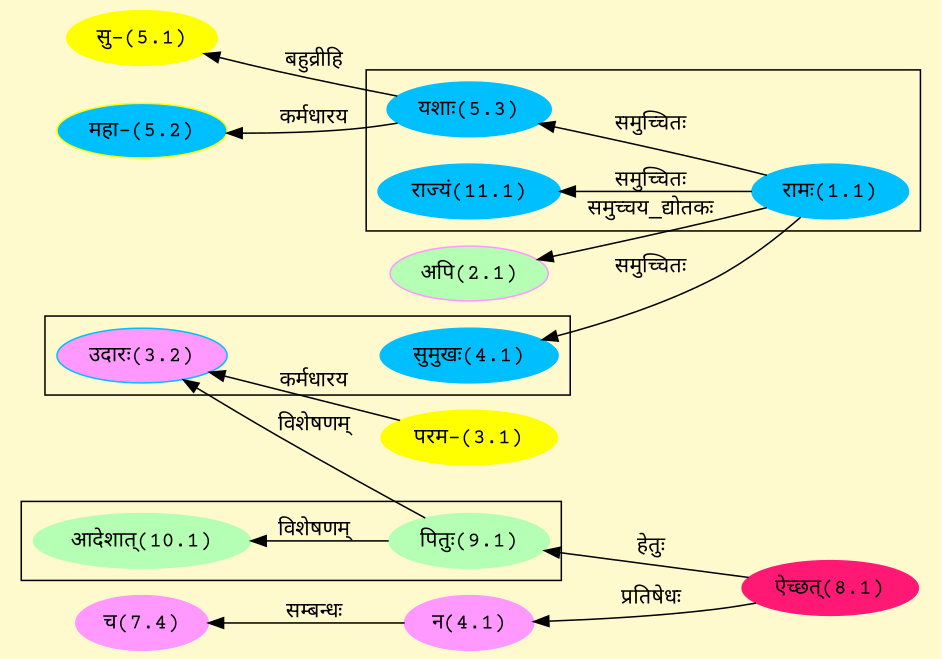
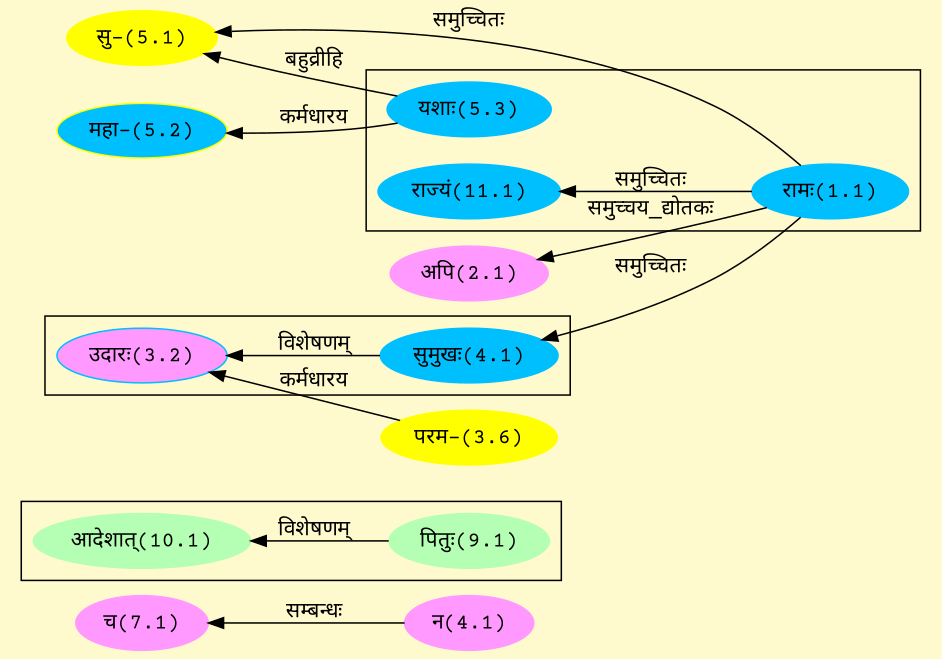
(661, 150) -> (530, 49)
(469, 274) -> (469, 274)
(469, 438) -> (469, 438)
(310, 454) -> (311, 356)
(830, 588) -> none
(142, 623) -> (142, 623)
